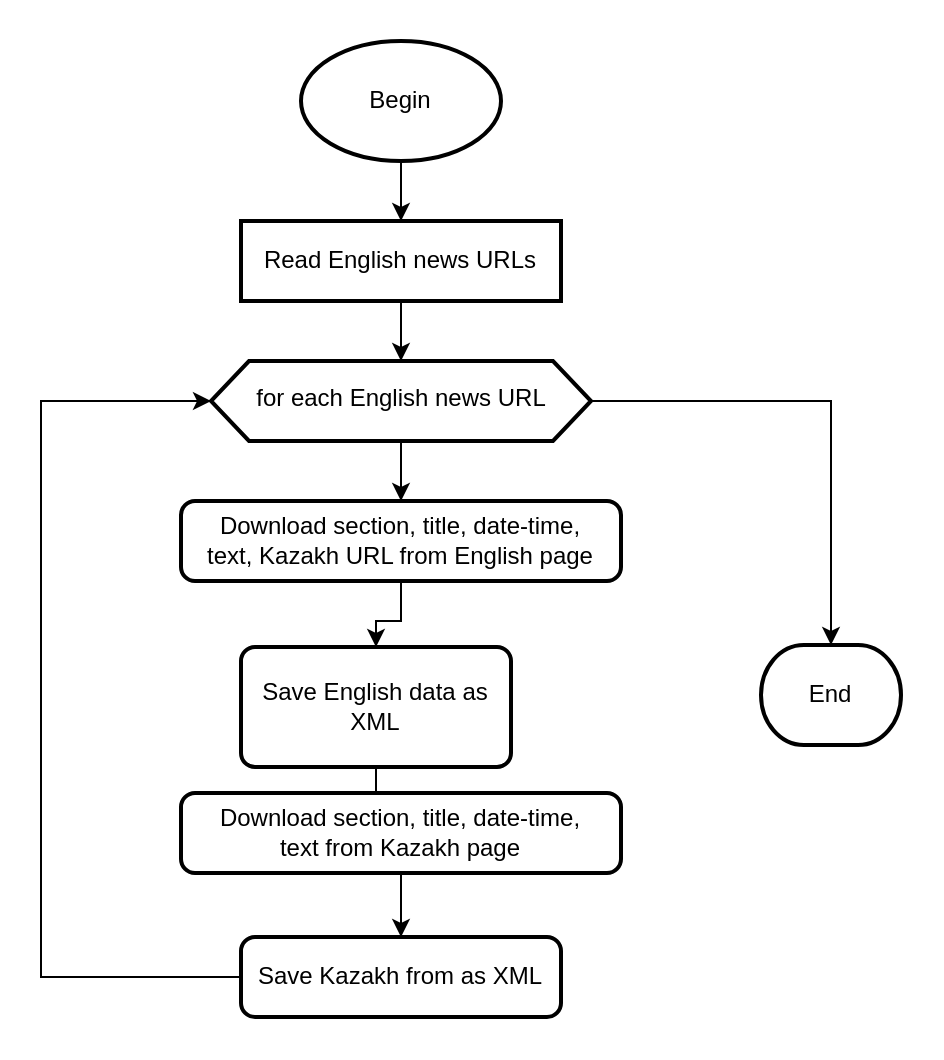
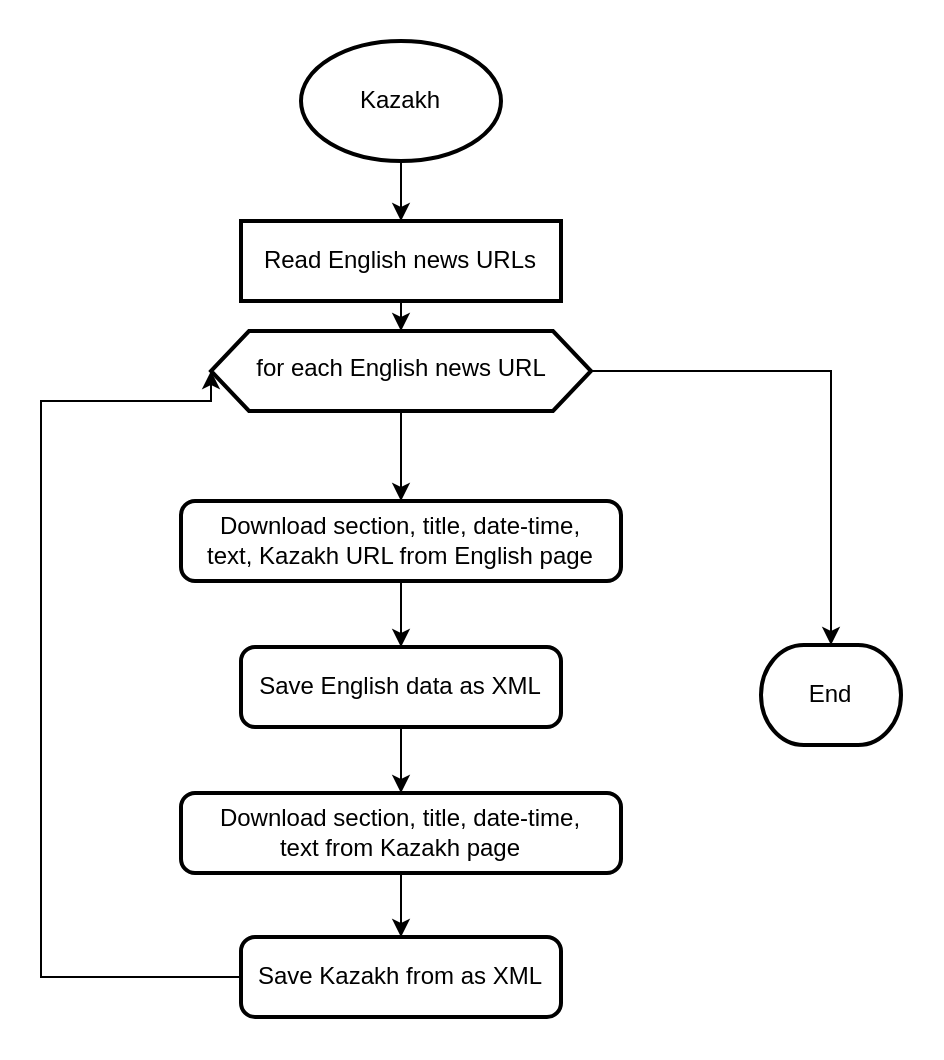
(401, 101) -> (401, 101)
(401, 401) -> (401, 371)
(376, 707) -> (401, 687)
